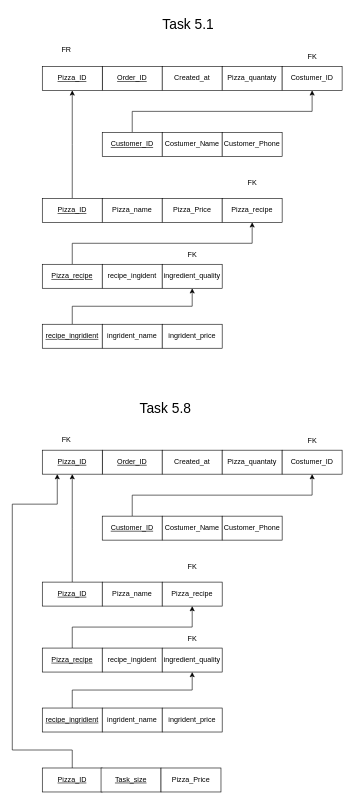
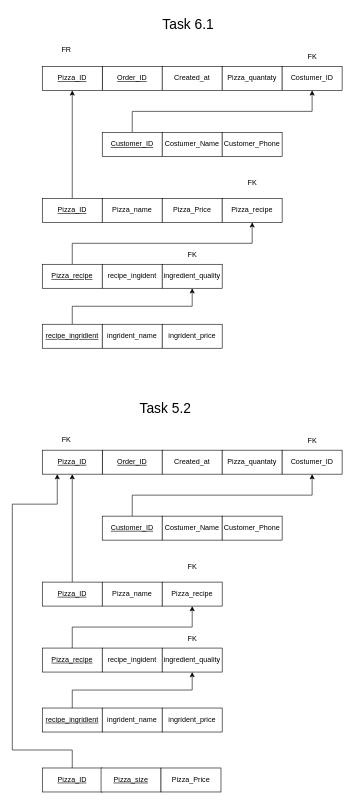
(188, 24) -> (188, 24)
(166, 408) -> (166, 408)
(131, 780) -> (131, 780)
